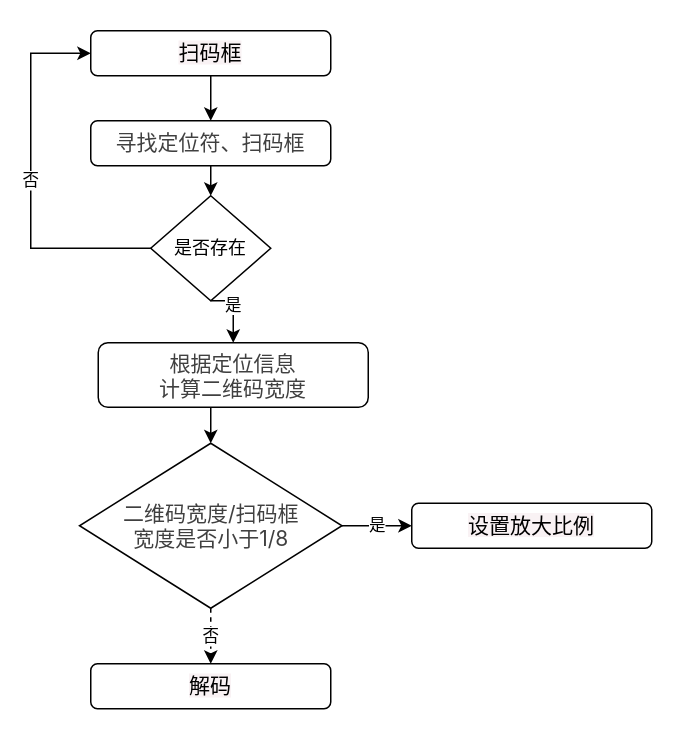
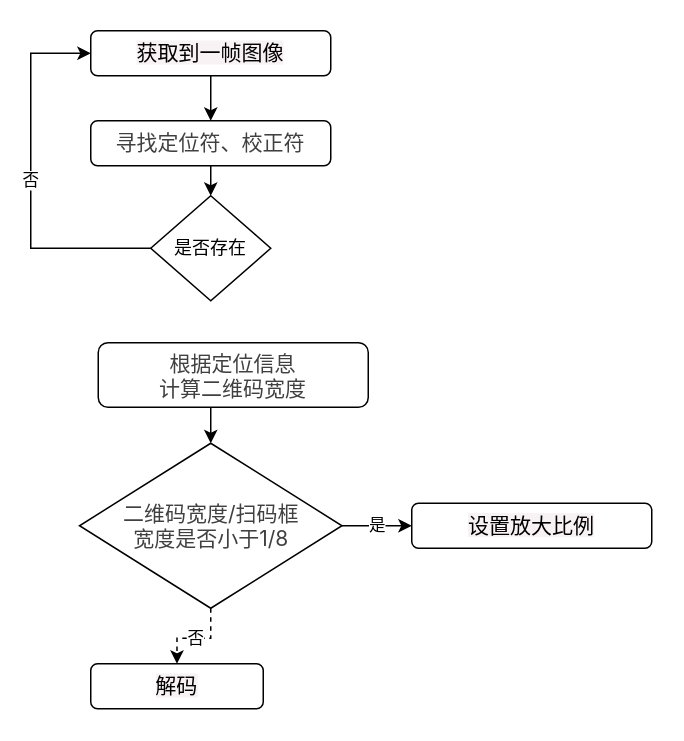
(211, 53) -> (211, 53)
(211, 143) -> (211, 143)
(233, 306) -> none
(211, 686) -> (177, 686)
